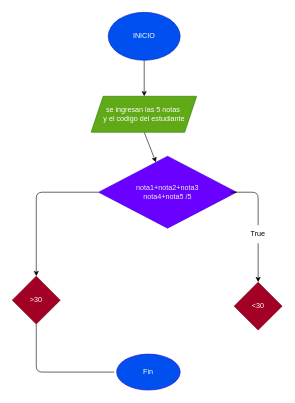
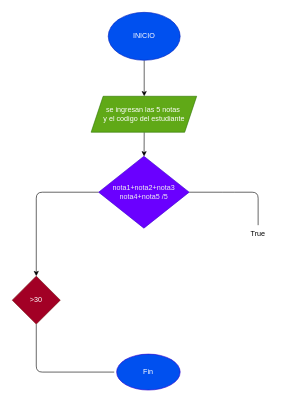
(168, 192) -> (144, 192)
(258, 276) -> none
(258, 306) -> none
